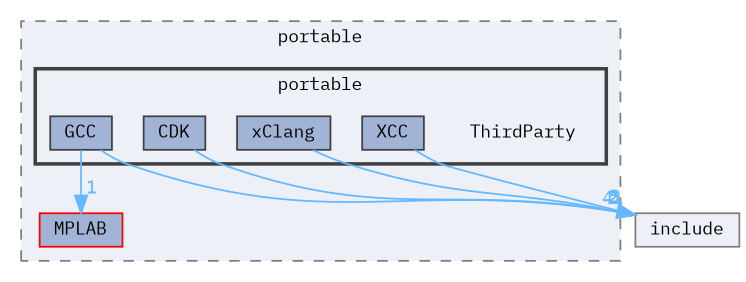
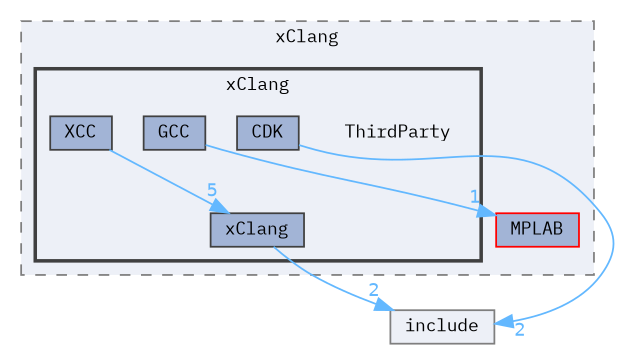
(321, 38) -> (308, 38)
(515, 184) -> (161, 177)
(316, 201) -> none
